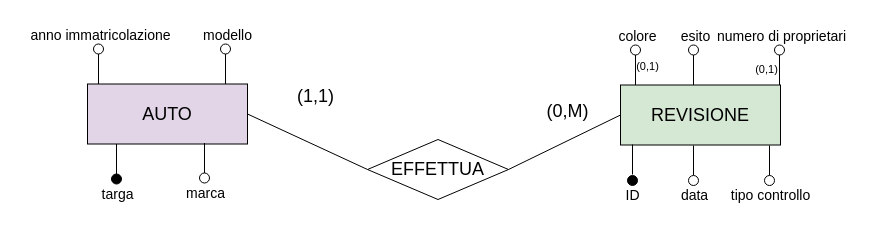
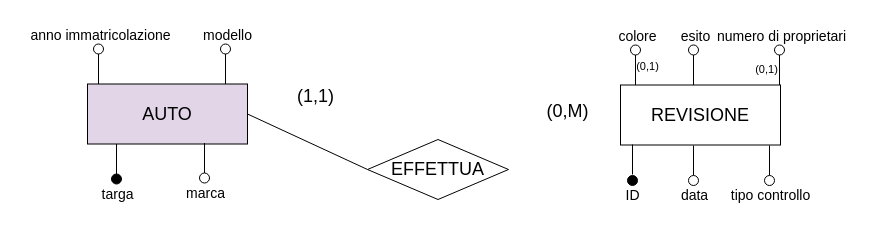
(701, 115) -> (701, 115)
(565, 142) -> none
